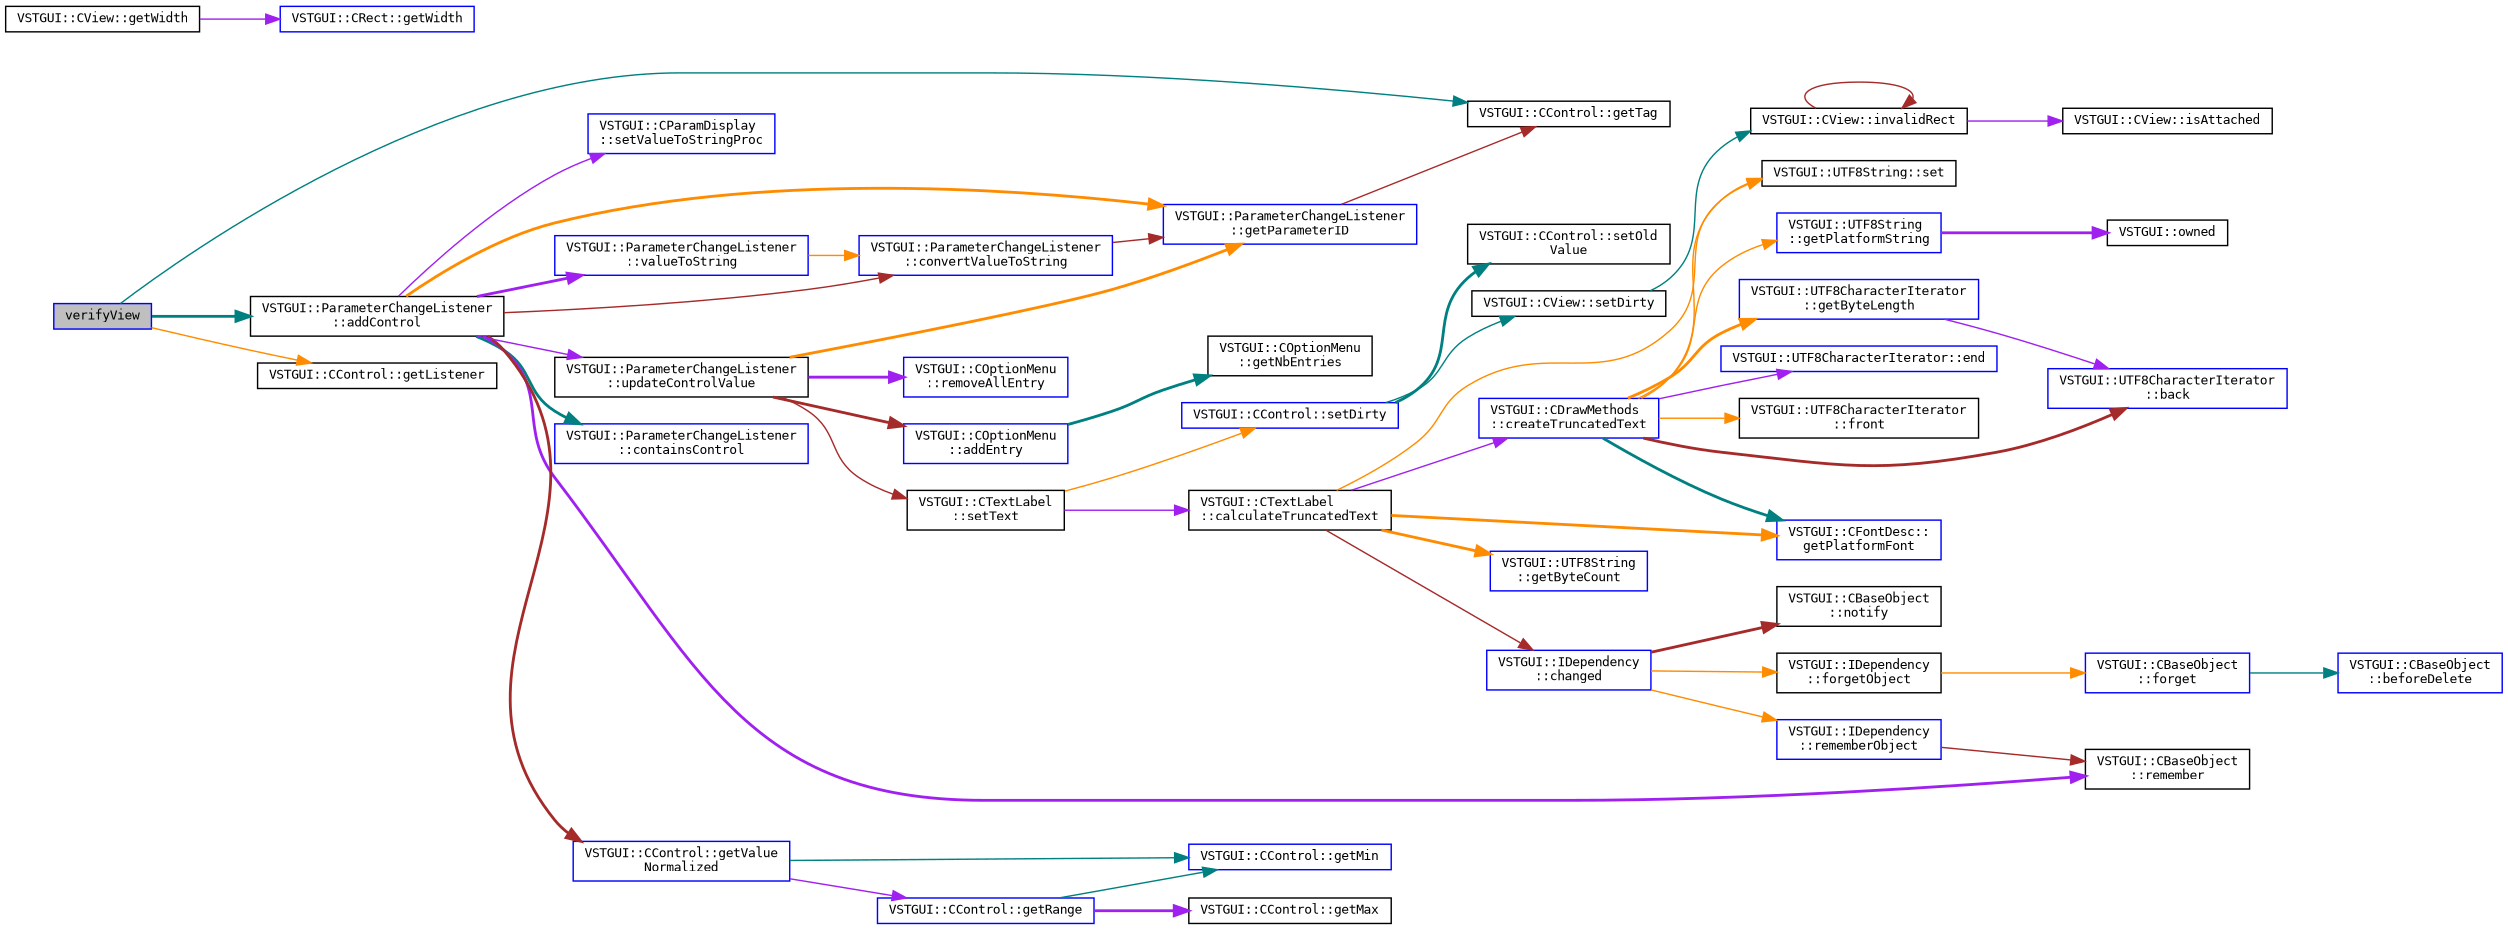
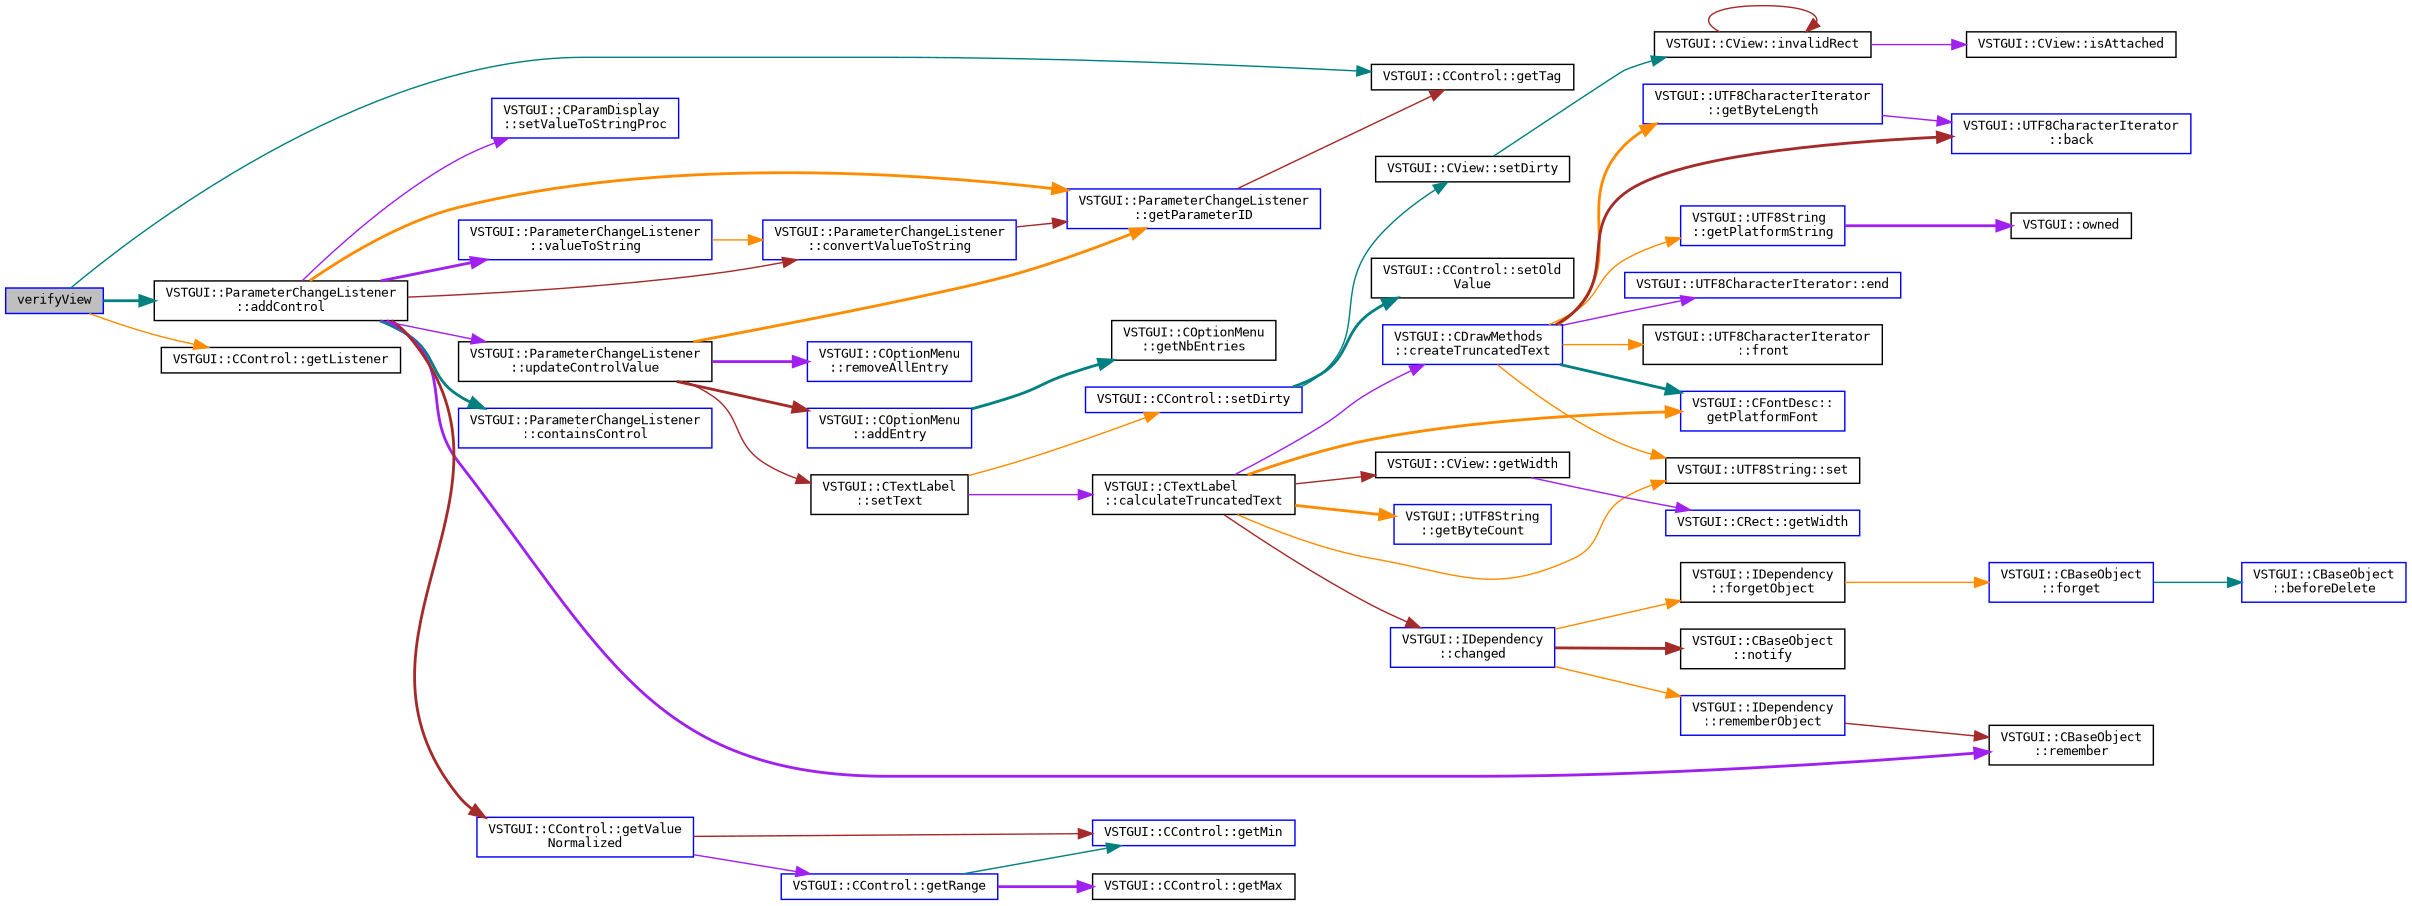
none -> (1328, 480)
(982, 859) -> (886, 835)
